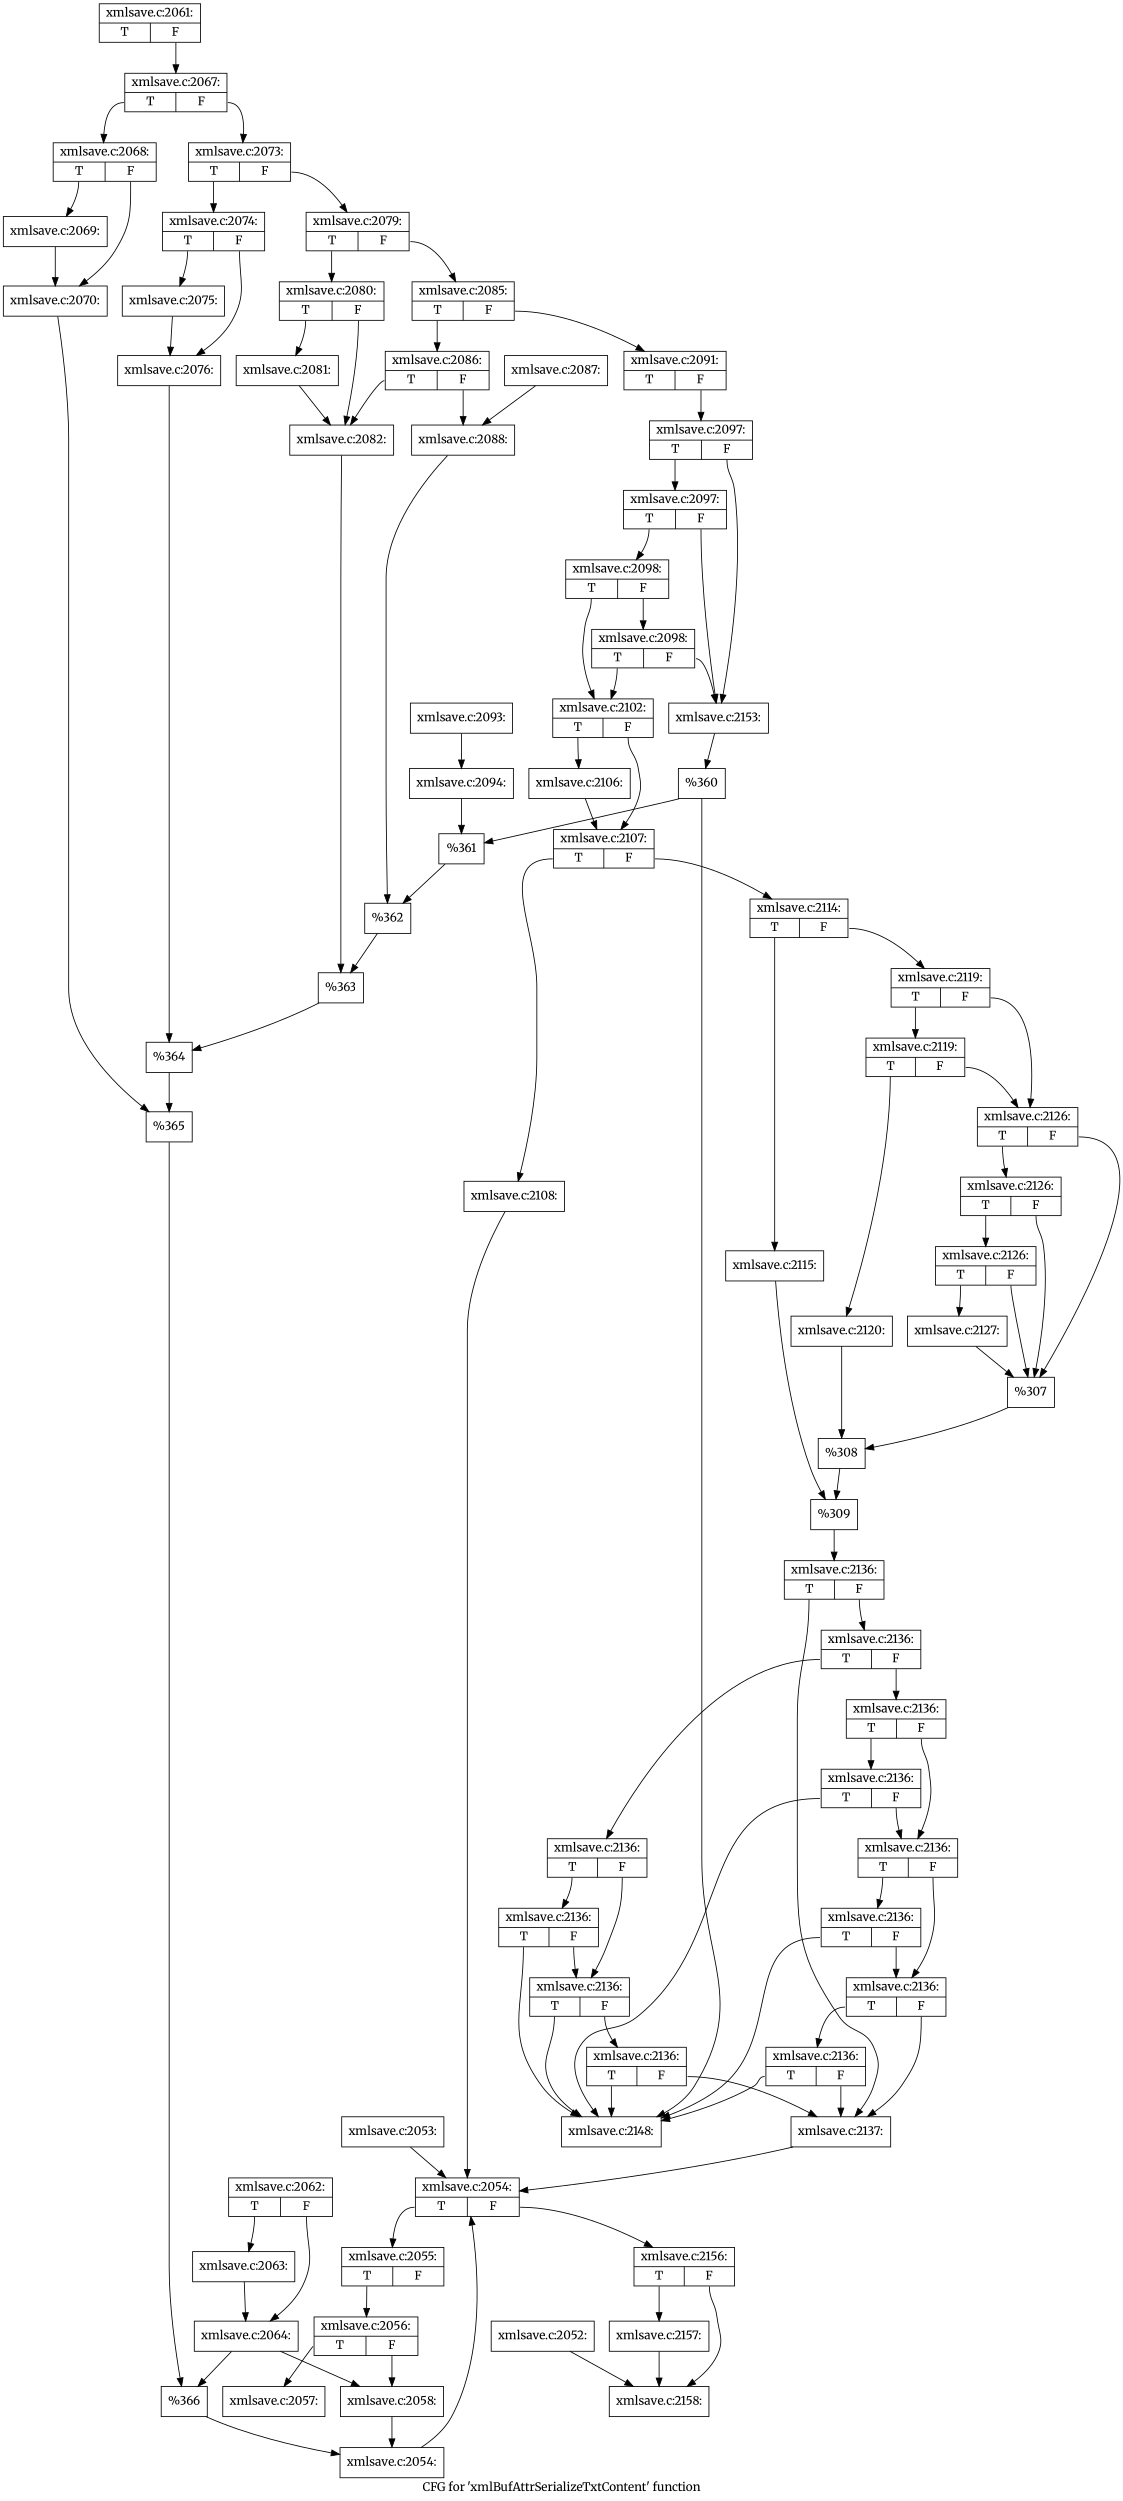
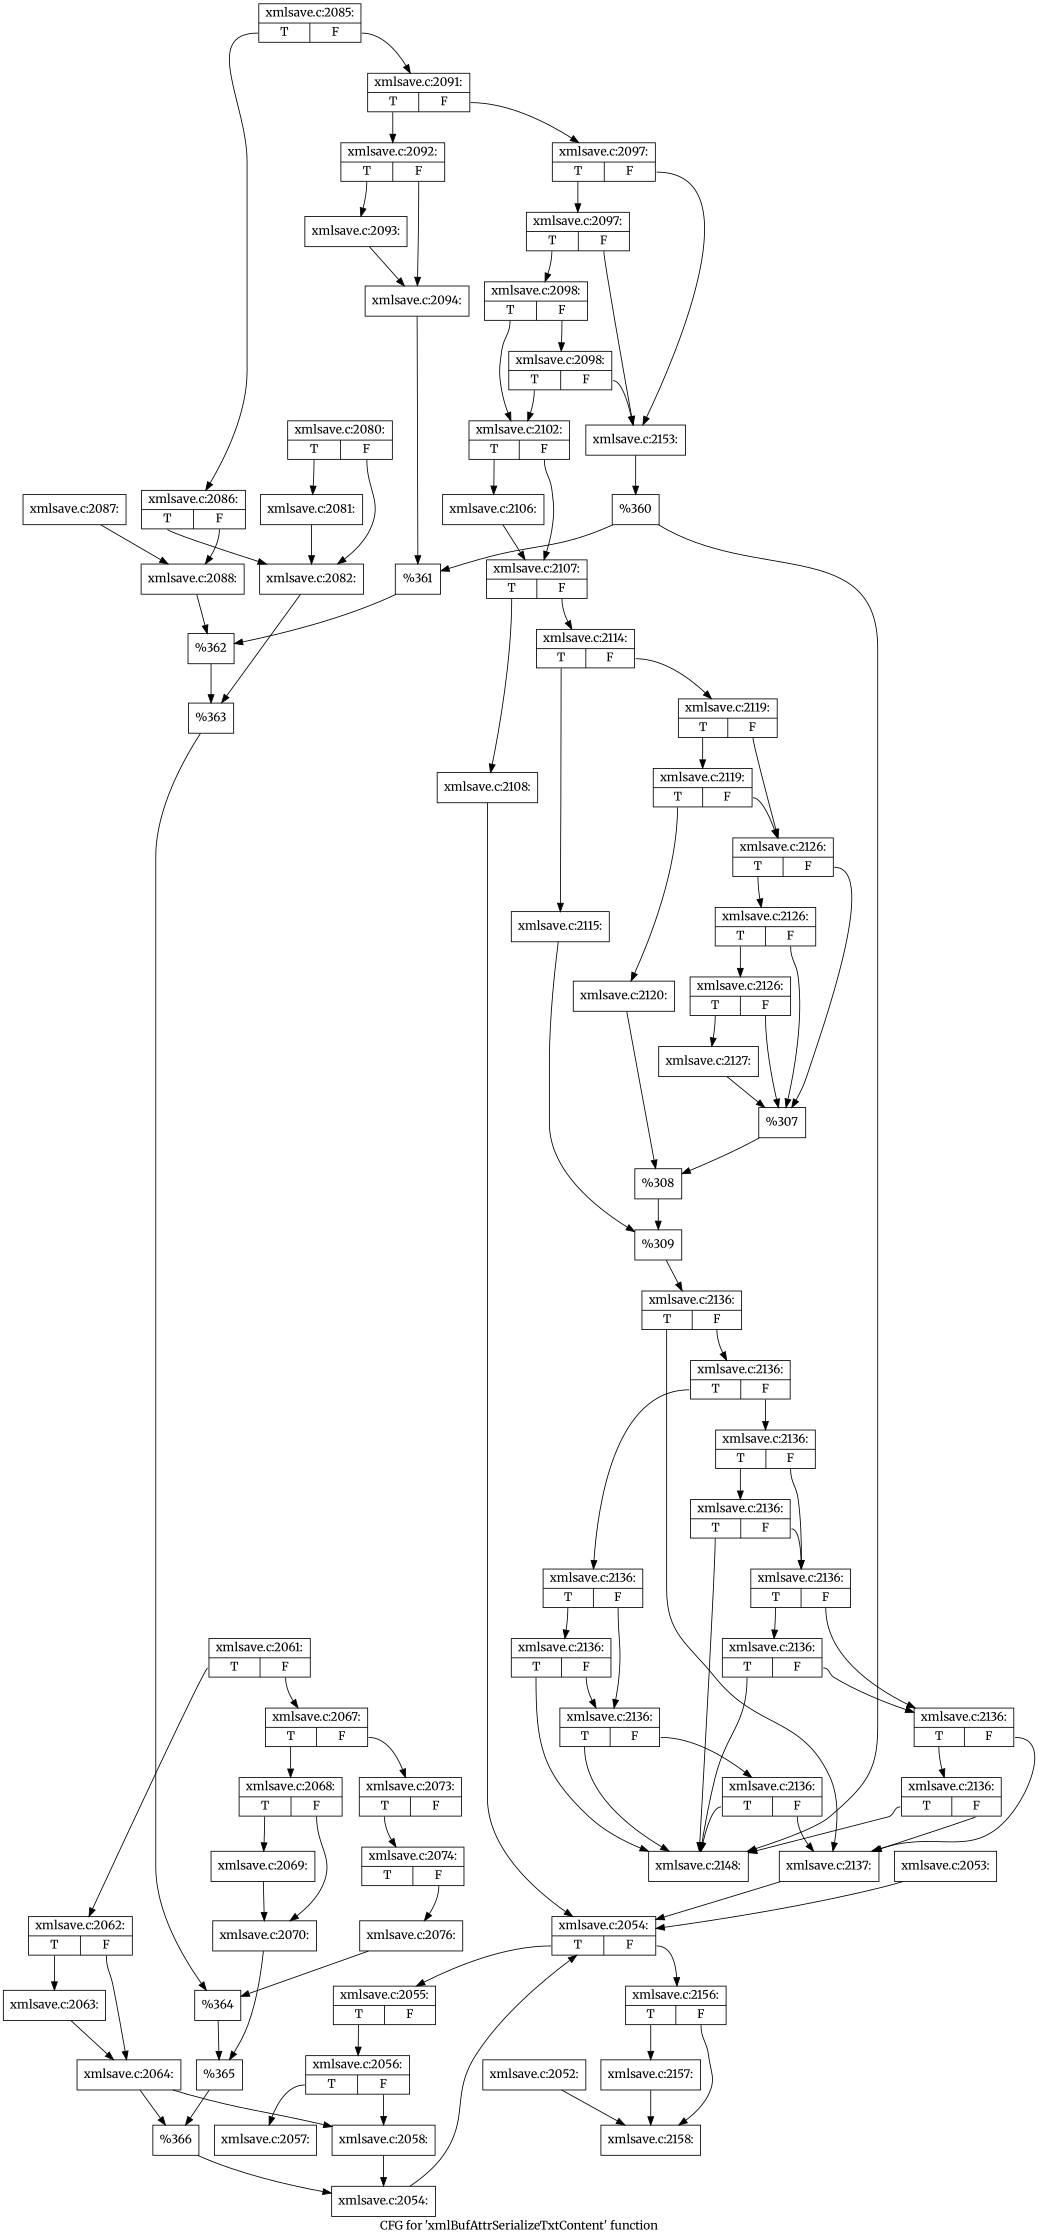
none -> (393, 162)
(358, 232) -> none
(173, 301) -> none
none -> (149, 1788)
